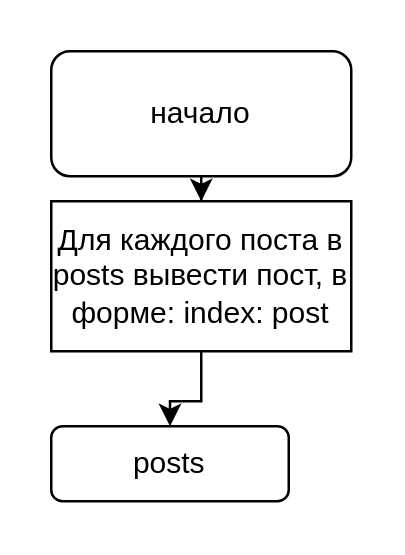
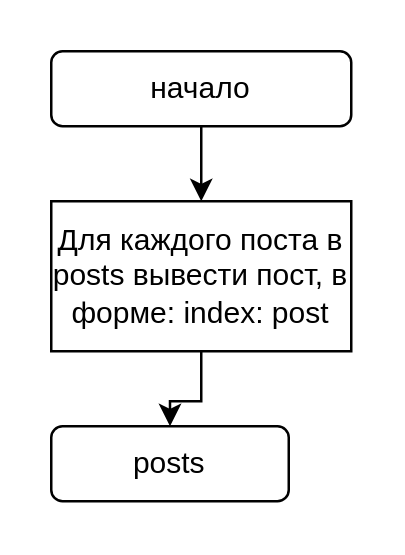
(201, 114) -> (201, 89)
